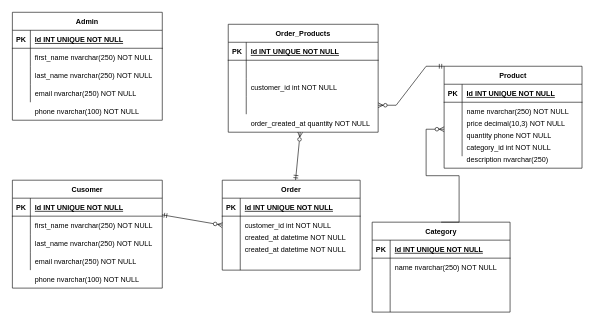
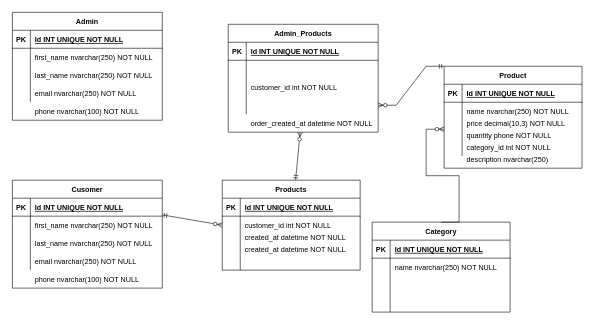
(303, 34) -> (303, 34)
(316, 124) -> (316, 124)
(291, 190) -> (291, 190)
